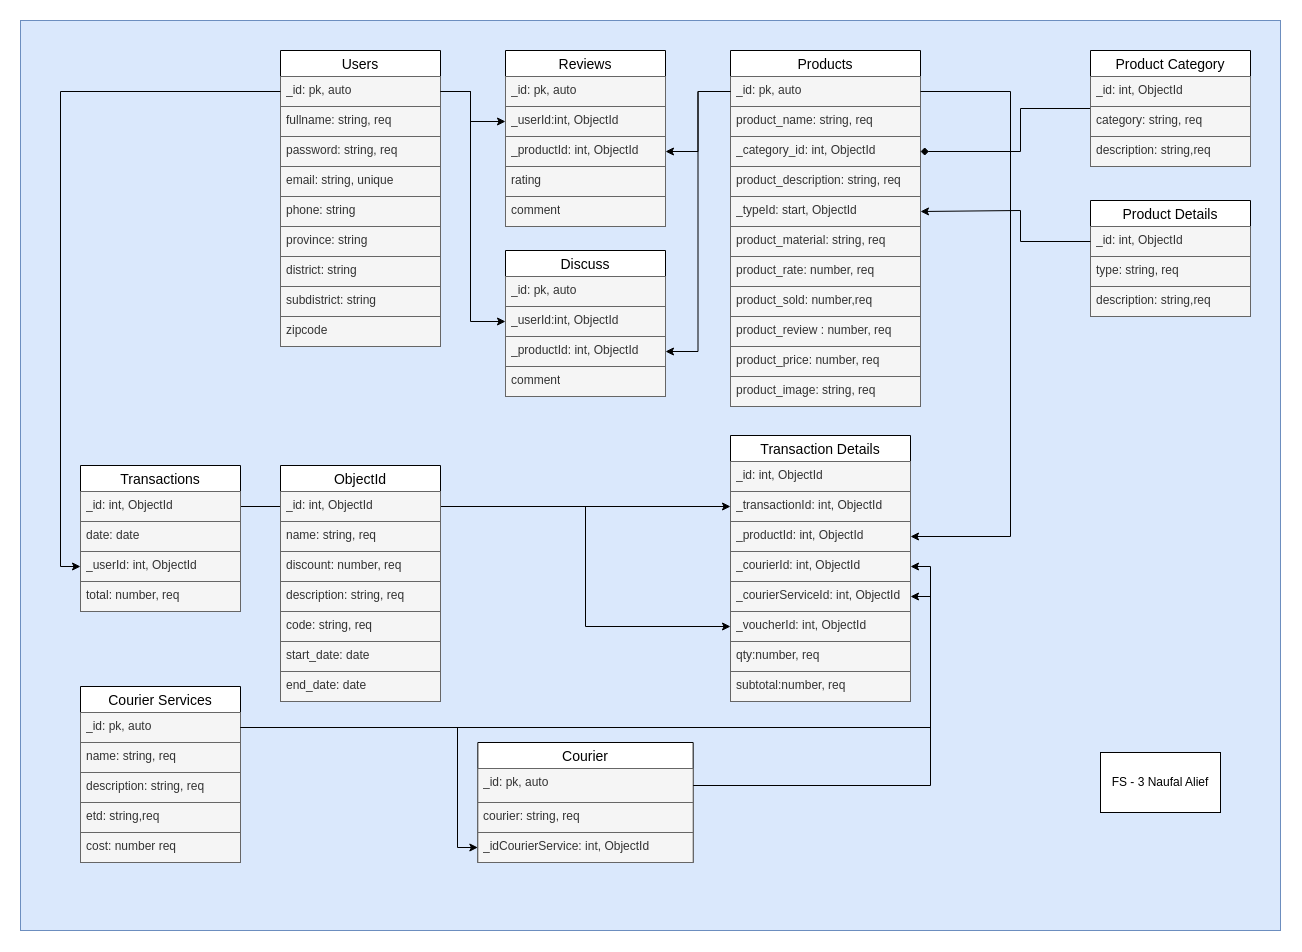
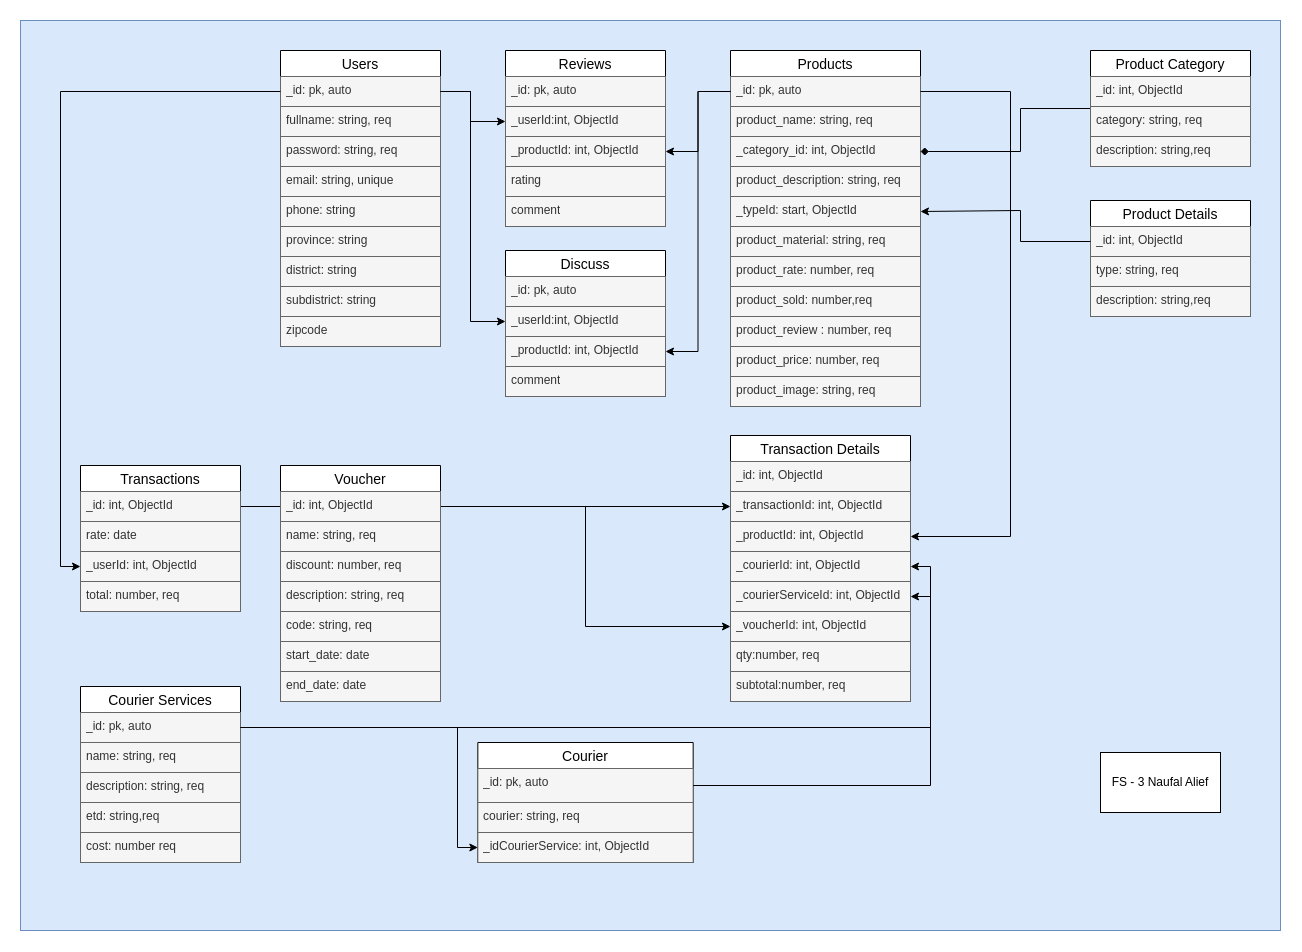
(360, 479) -> (360, 479)
(117, 536) -> (117, 536)
